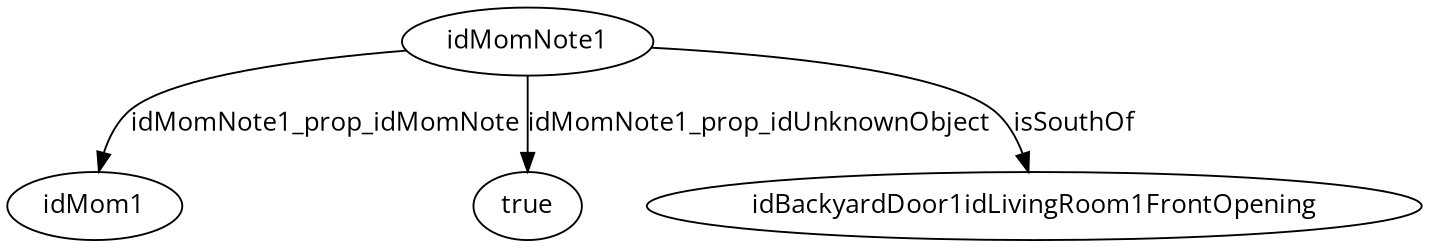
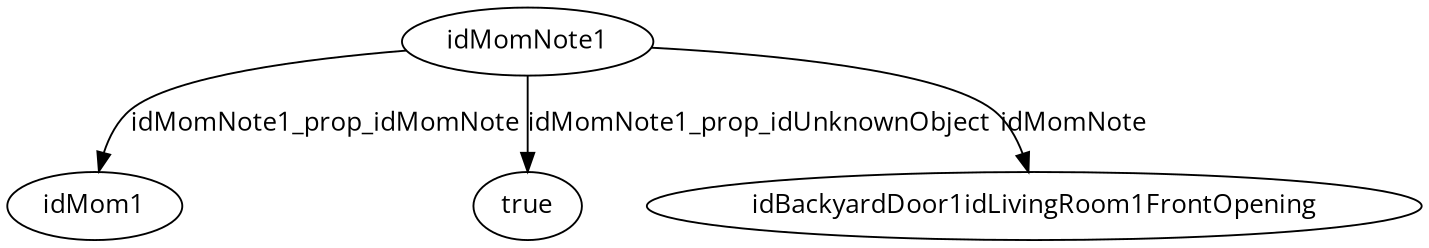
(1074, 124) -> (1074, 124)
